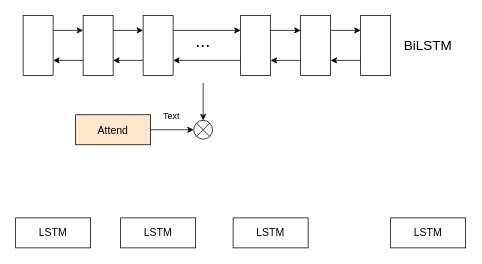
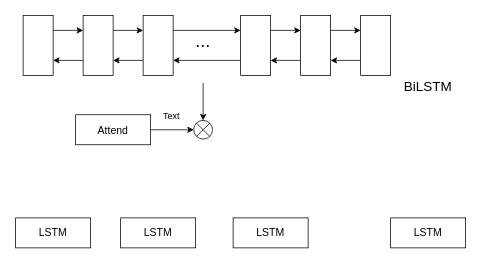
(428, 45) -> (428, 87)
(113, 130) -> (113, 130)
